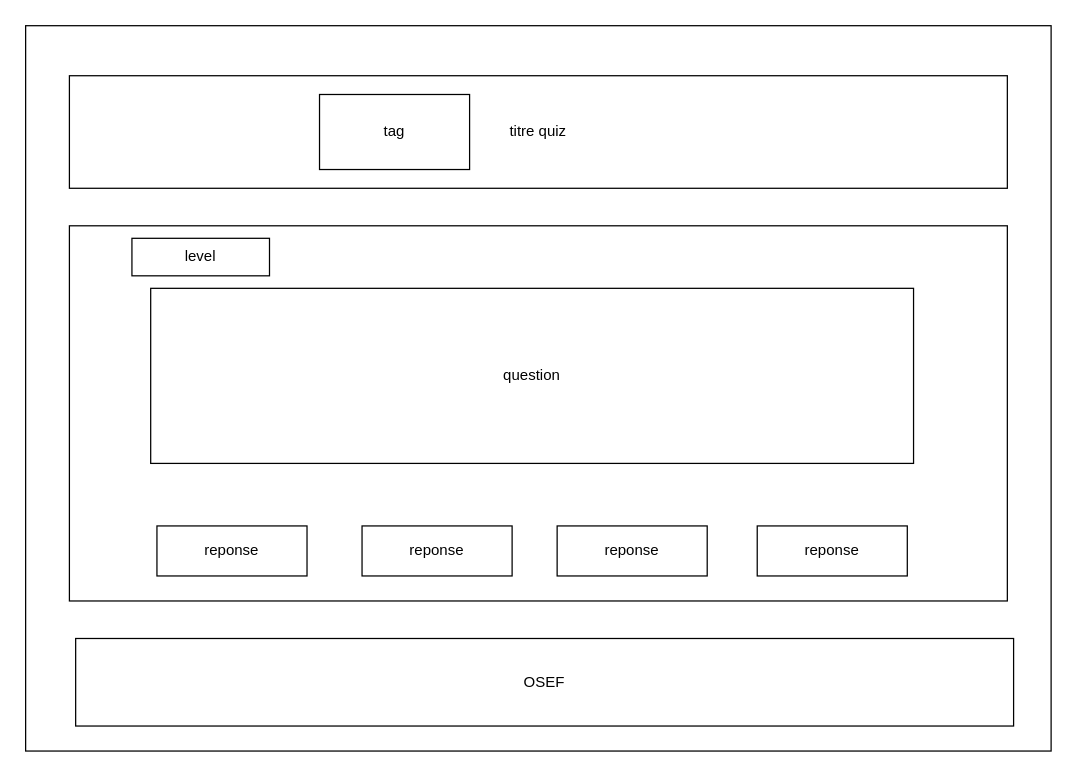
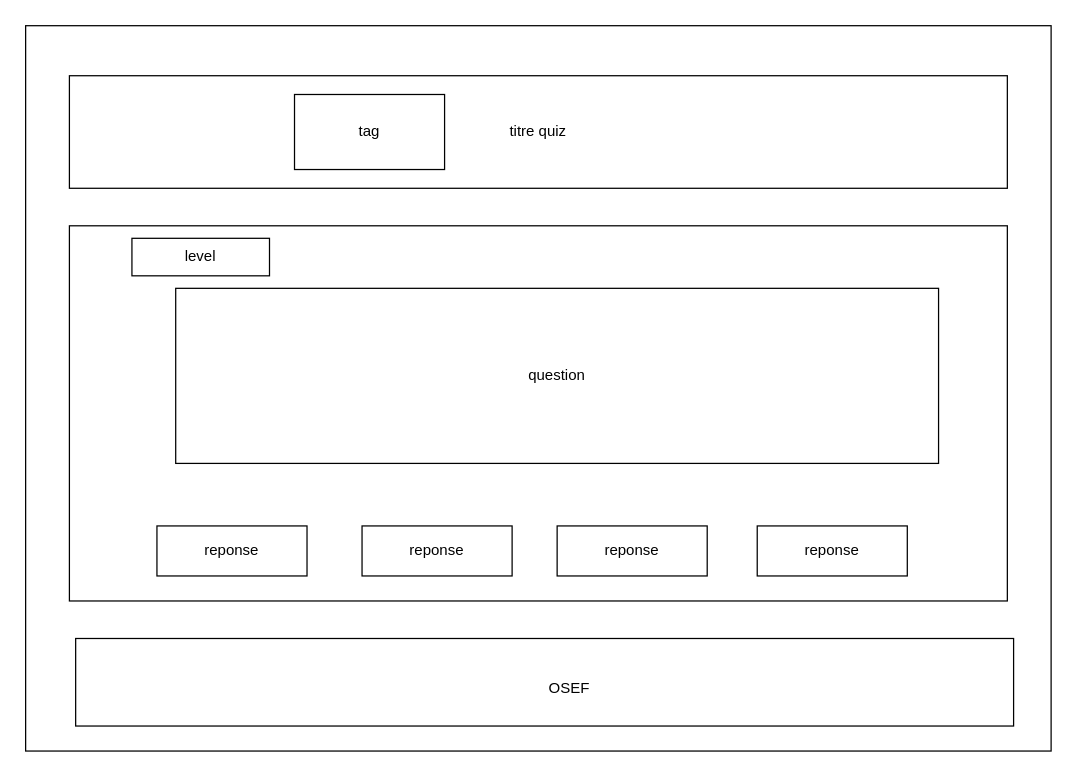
(394, 132) -> (369, 132)
(532, 376) -> (557, 376)
(544, 682) -> (569, 688)
